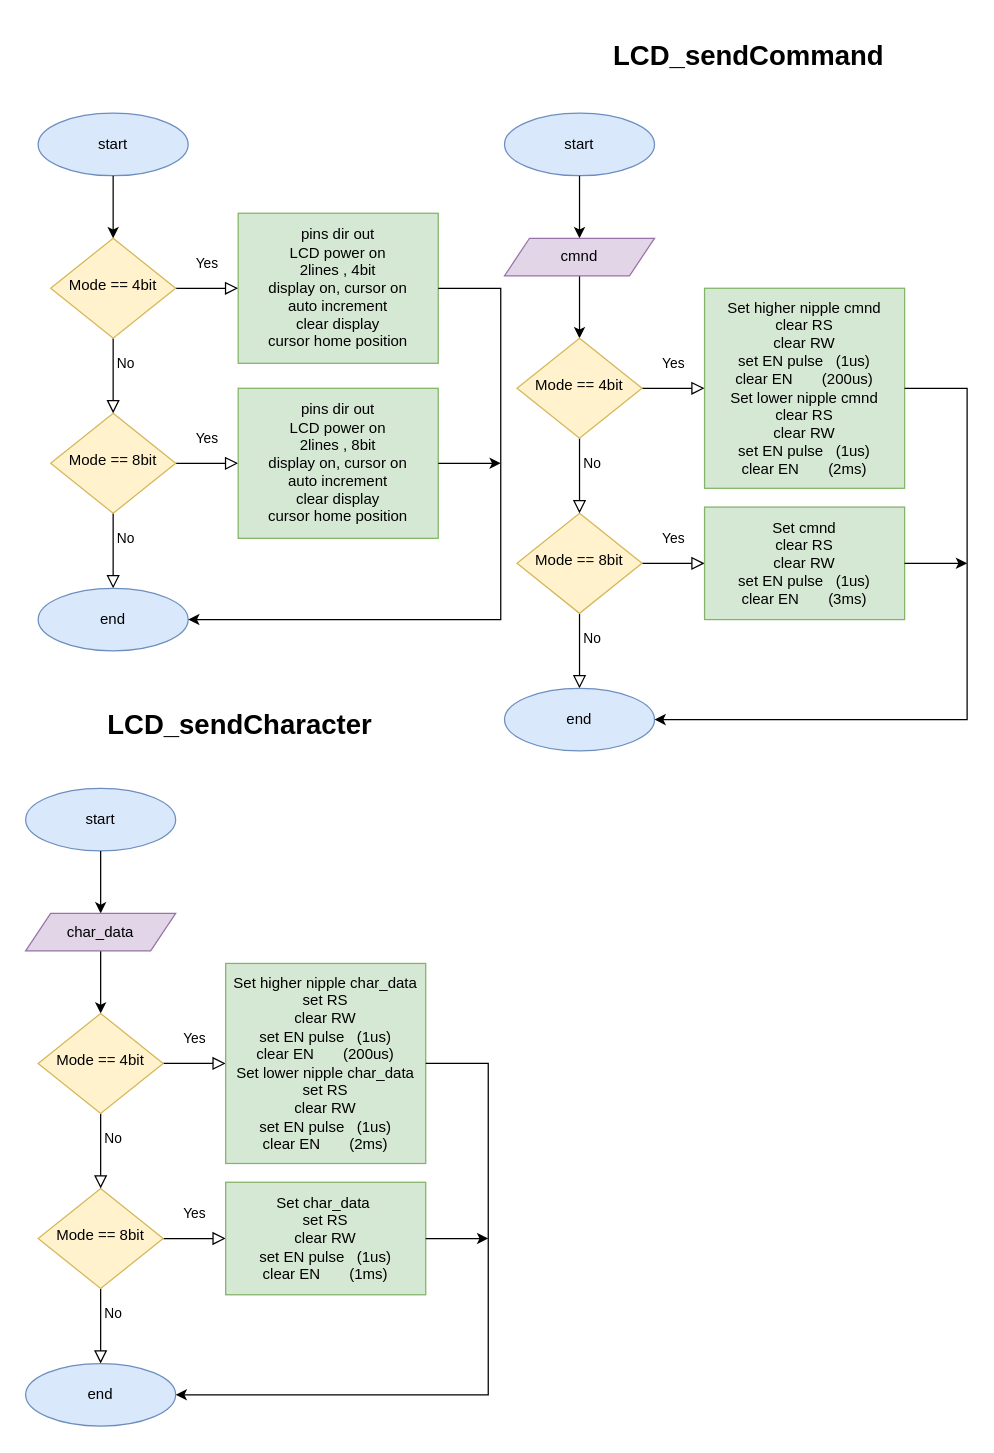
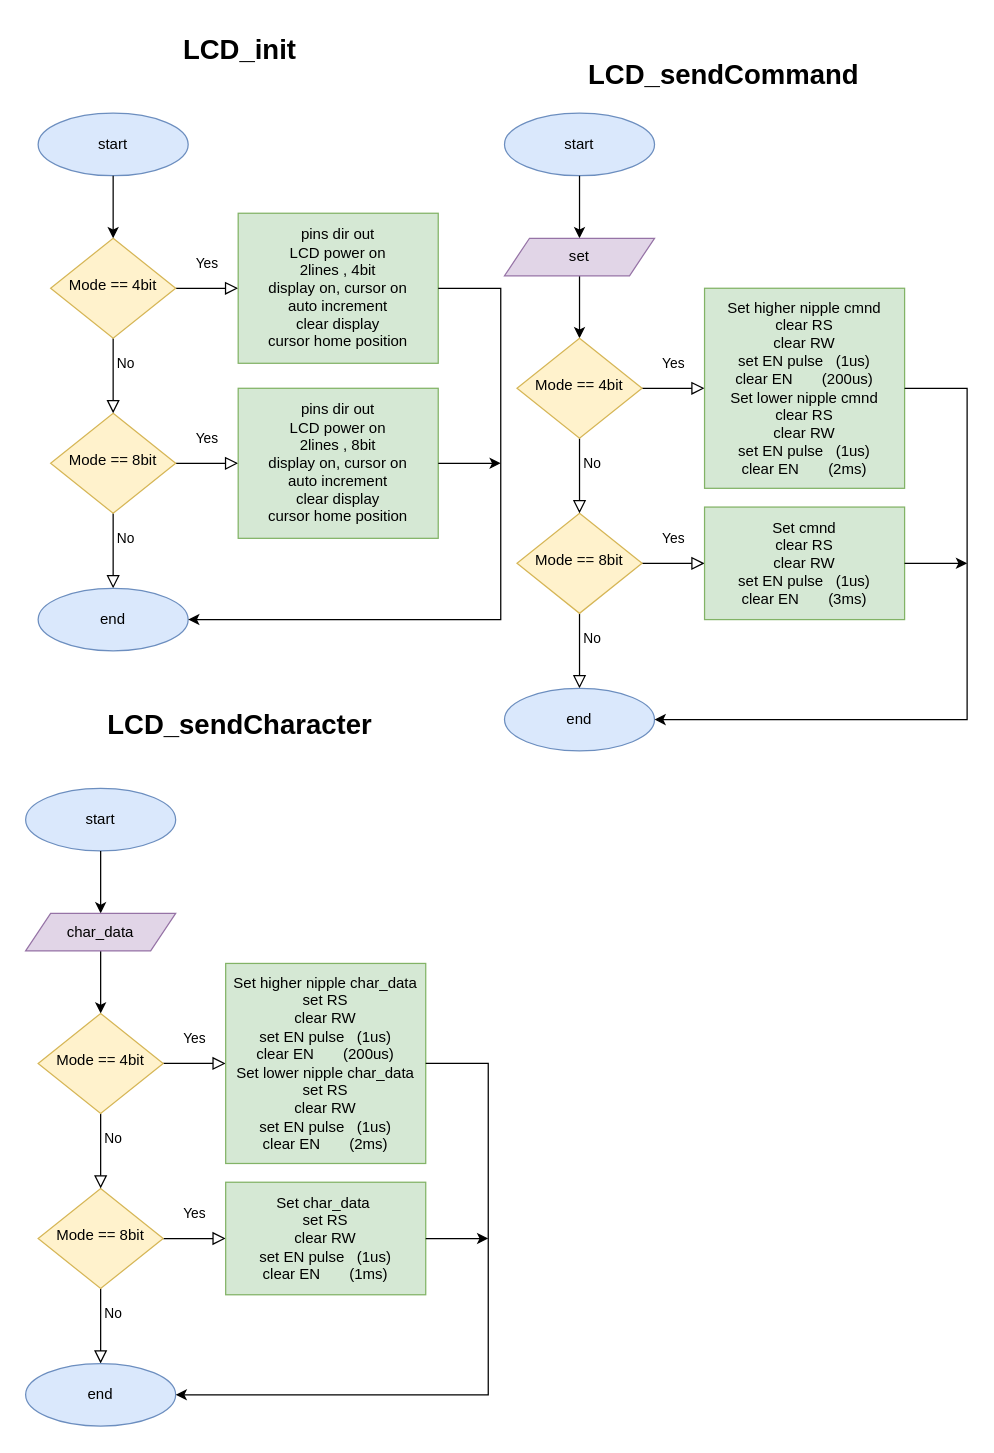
none -> (239, 51)
(748, 57) -> (723, 76)
(579, 257) -> (579, 257)
